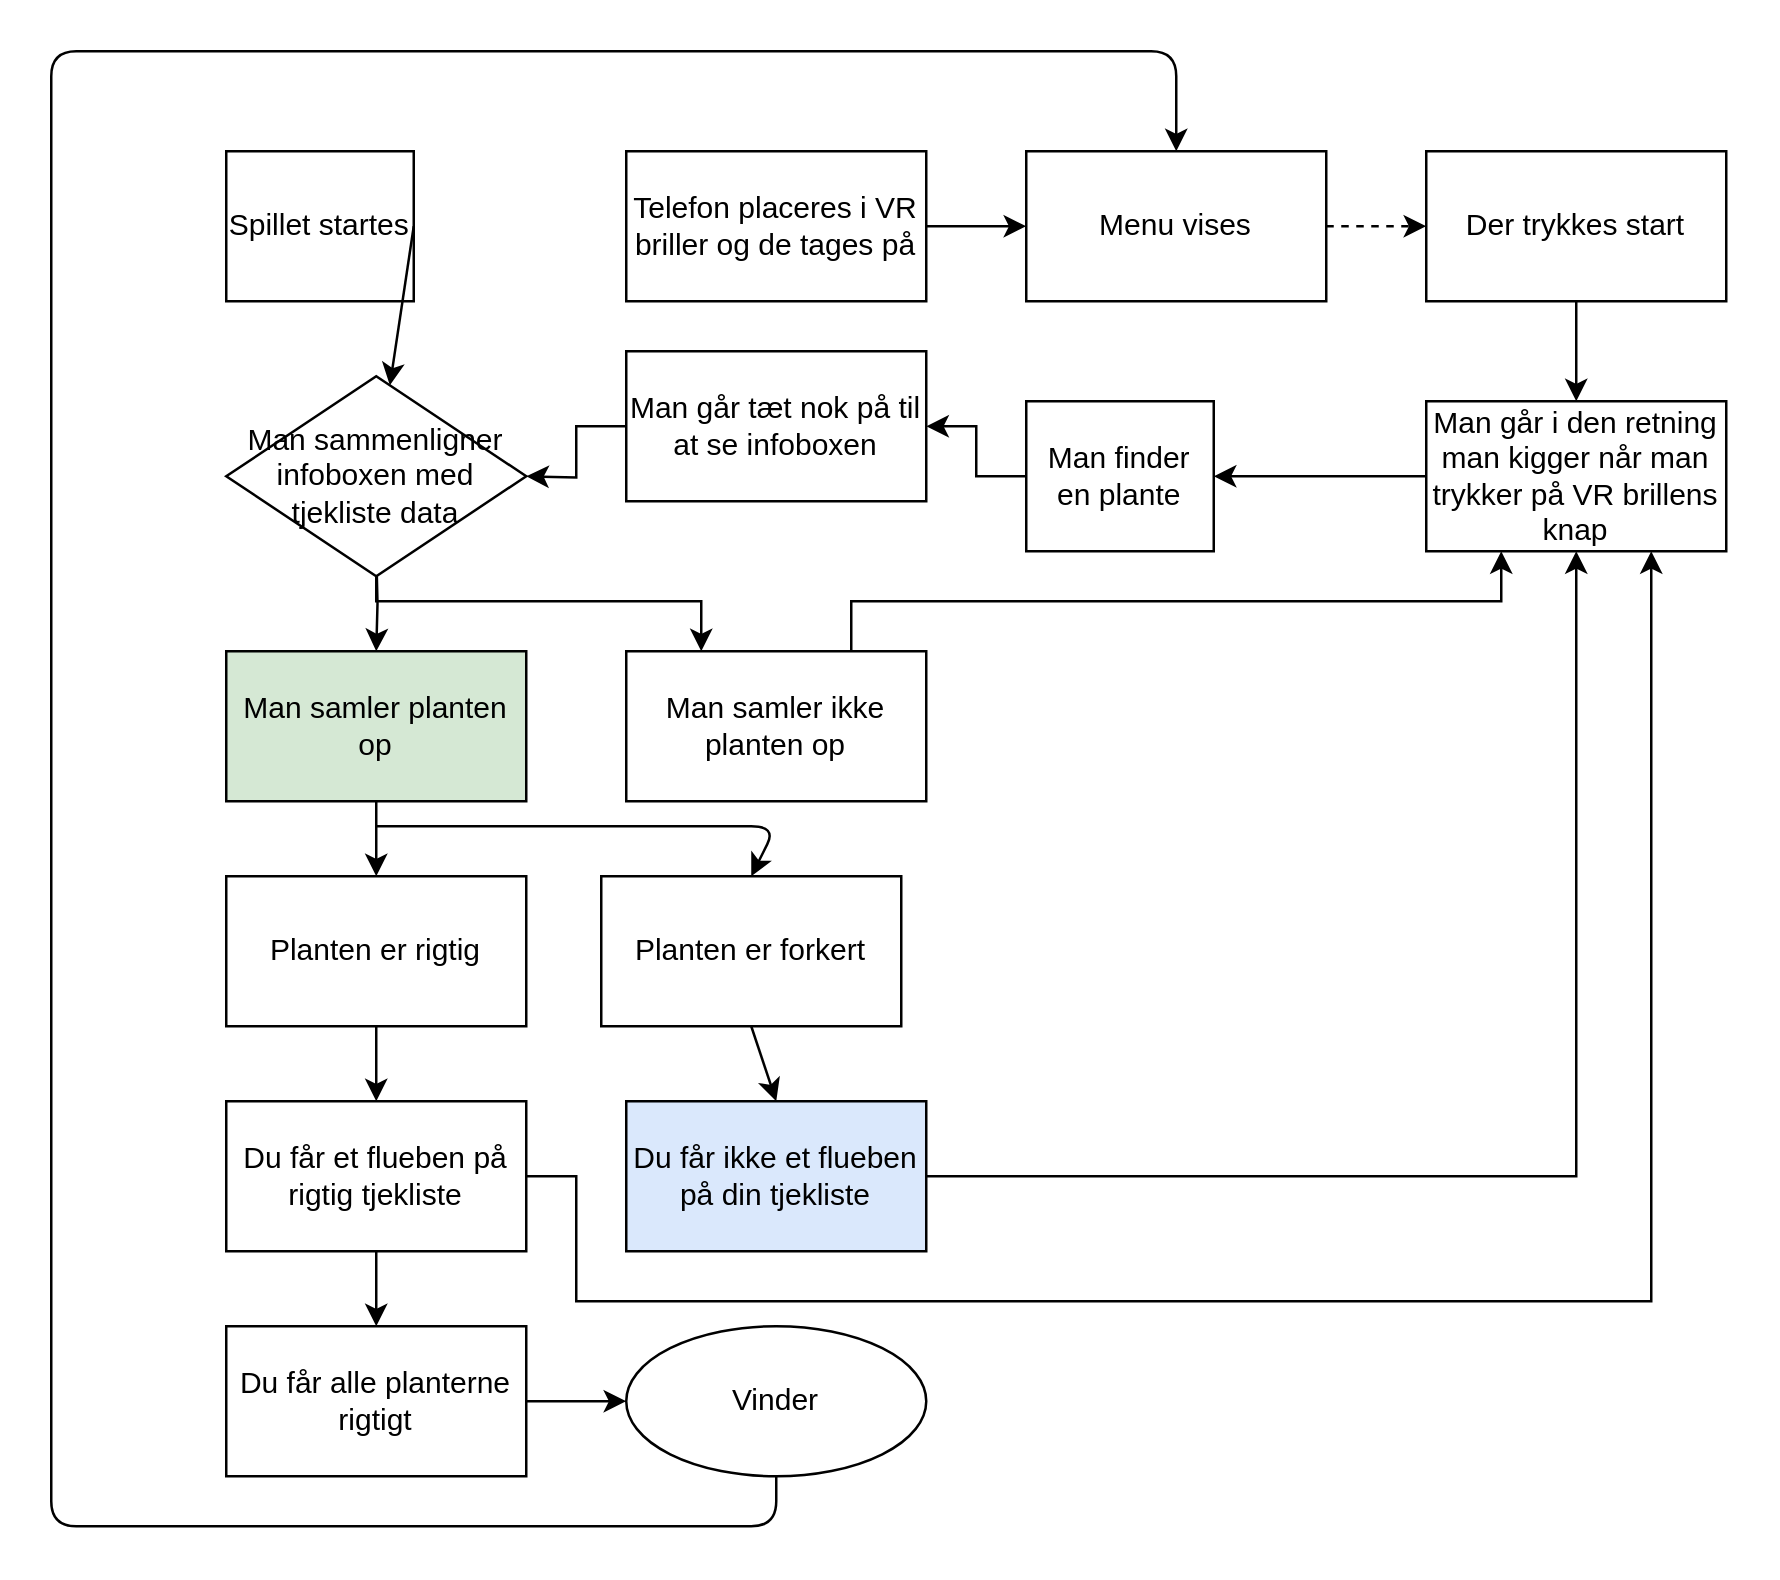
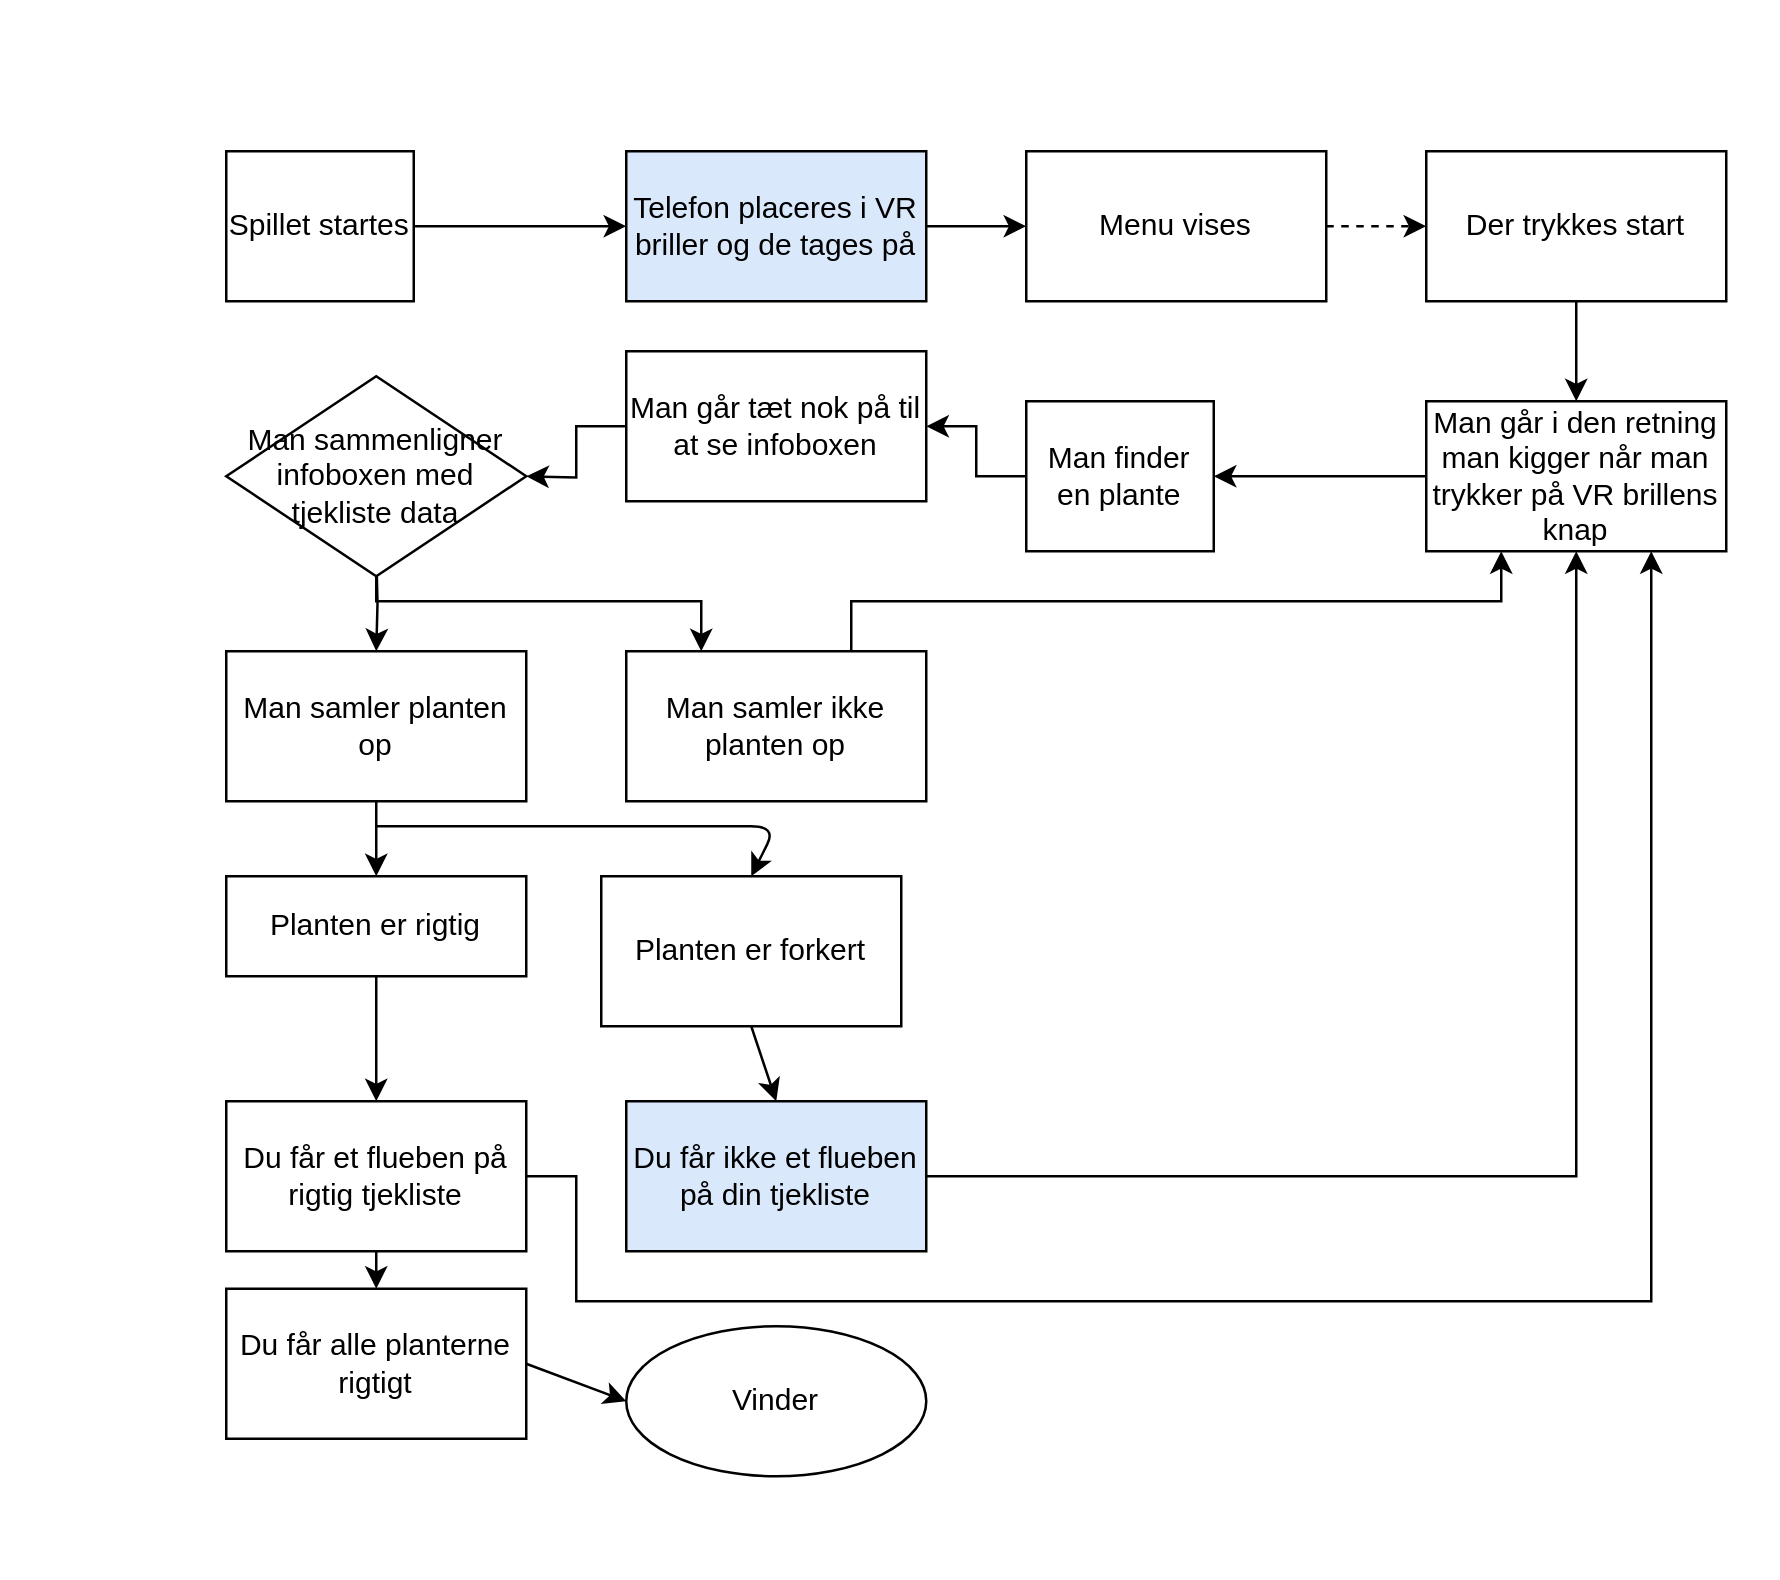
(776, 226) -> (776, 226)
(403, 298) -> (512, 226)
(51, 572) -> none
(376, 726) -> (376, 726)
(376, 951) -> (376, 926)
(376, 1401) -> (376, 1364)
